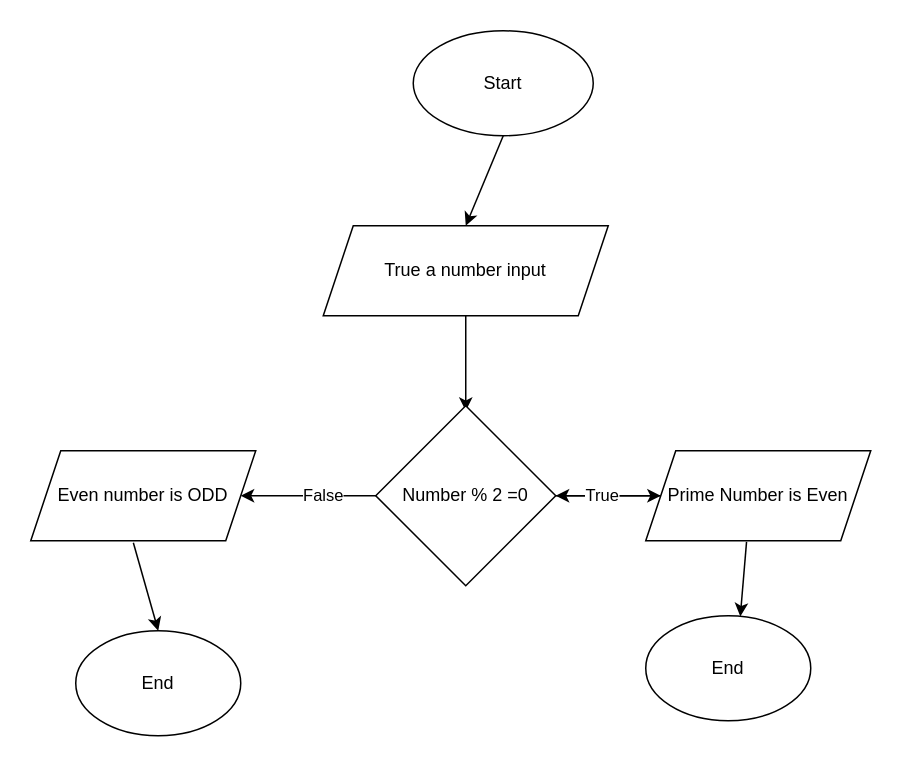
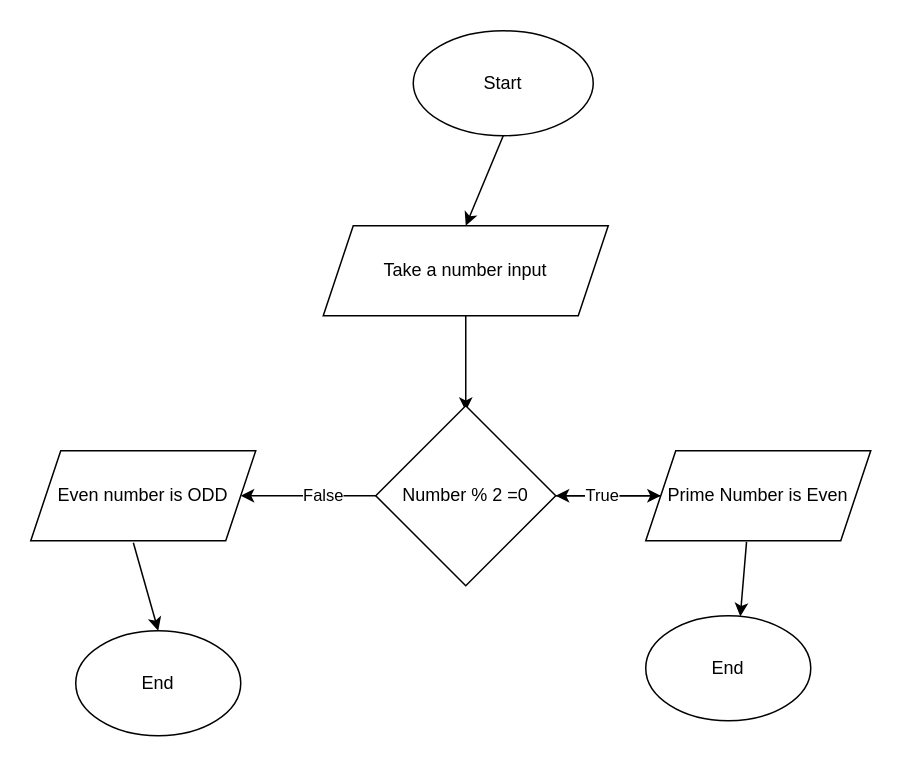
(466, 271) -> (466, 271)
